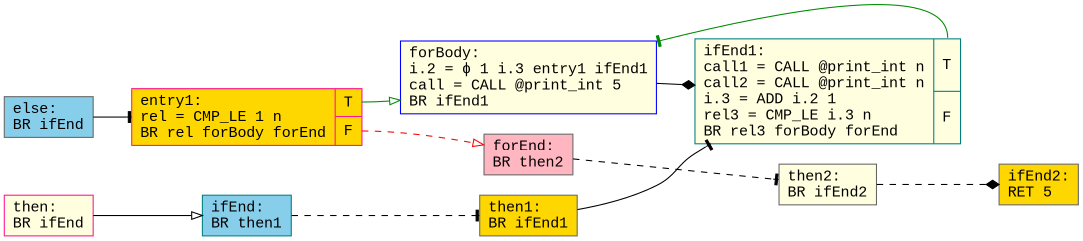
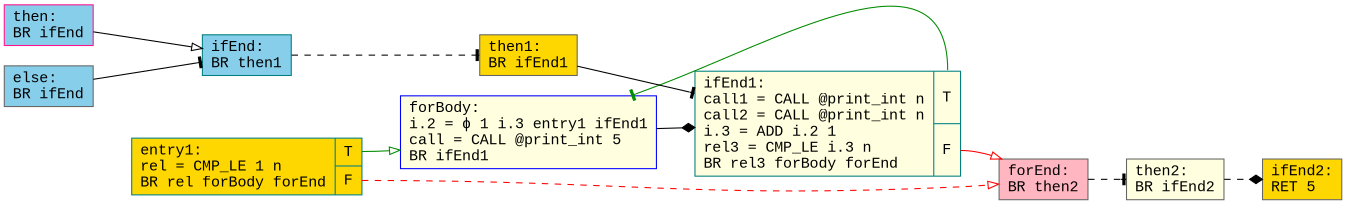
(110, 117) -> (145, 71)
(247, 117) -> (247, 167)
none -> (976, 152)
(49, 216) -> (49, 25)
